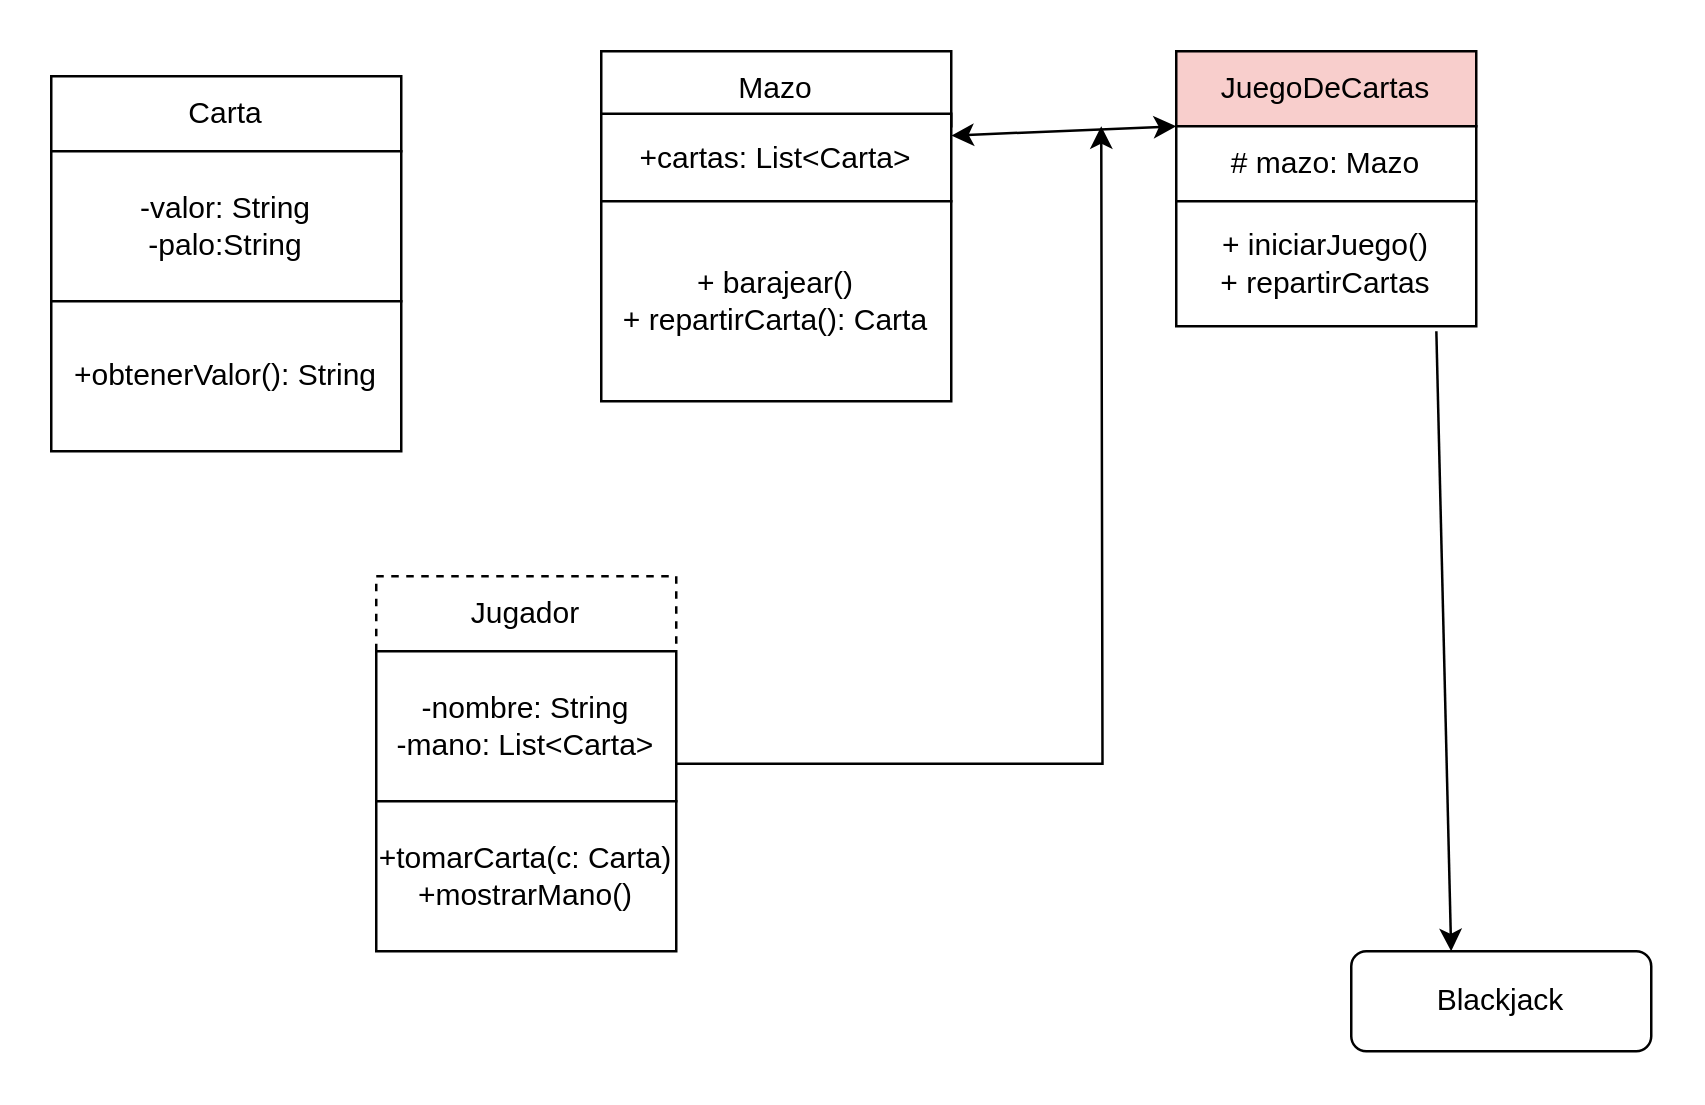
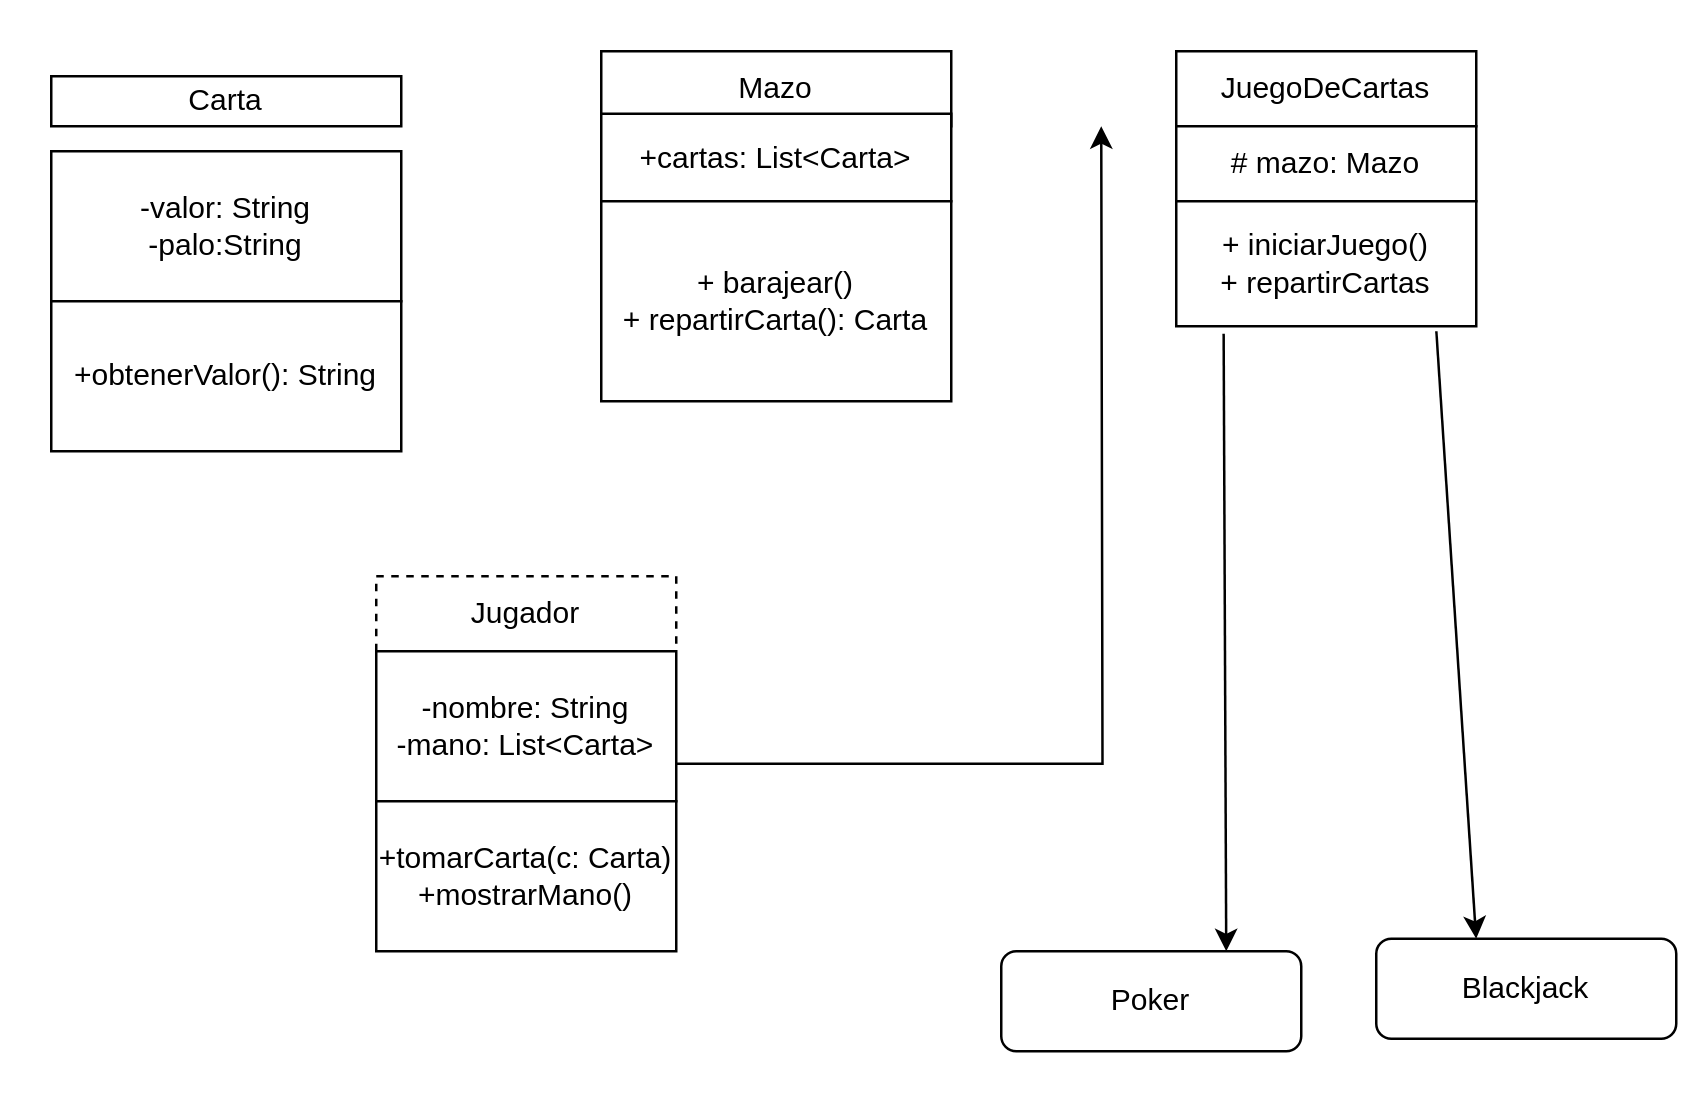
(1326, 89) -> (1326, 89)
(226, 114) -> (226, 101)
(1063, 131) -> none
none -> (1225, 634)
none -> (1151, 1001)
(1501, 1001) -> (1526, 989)
